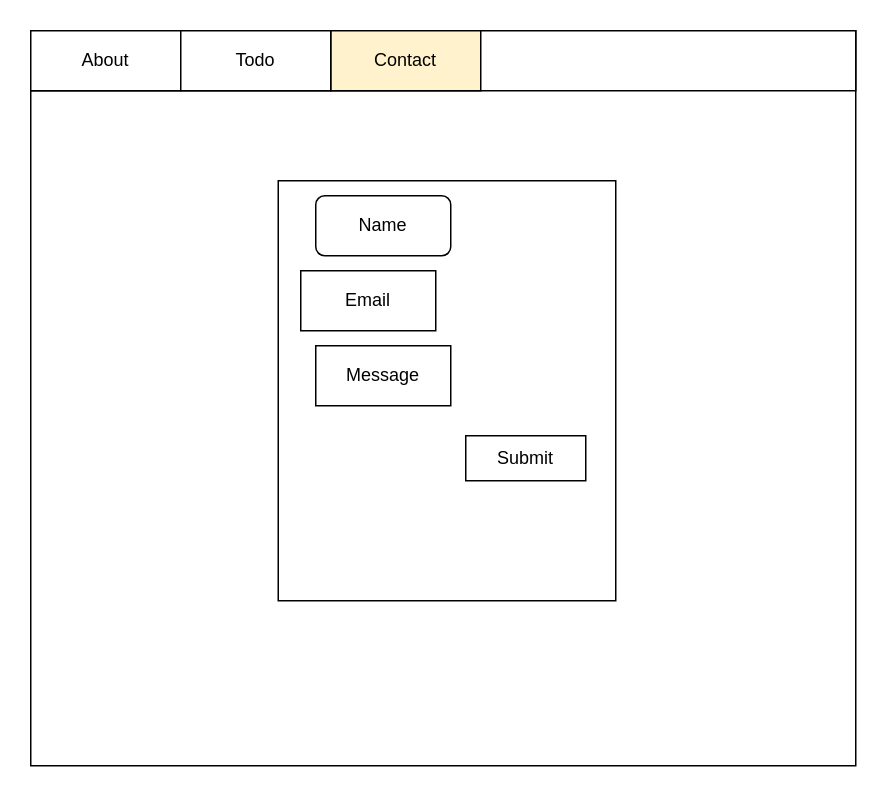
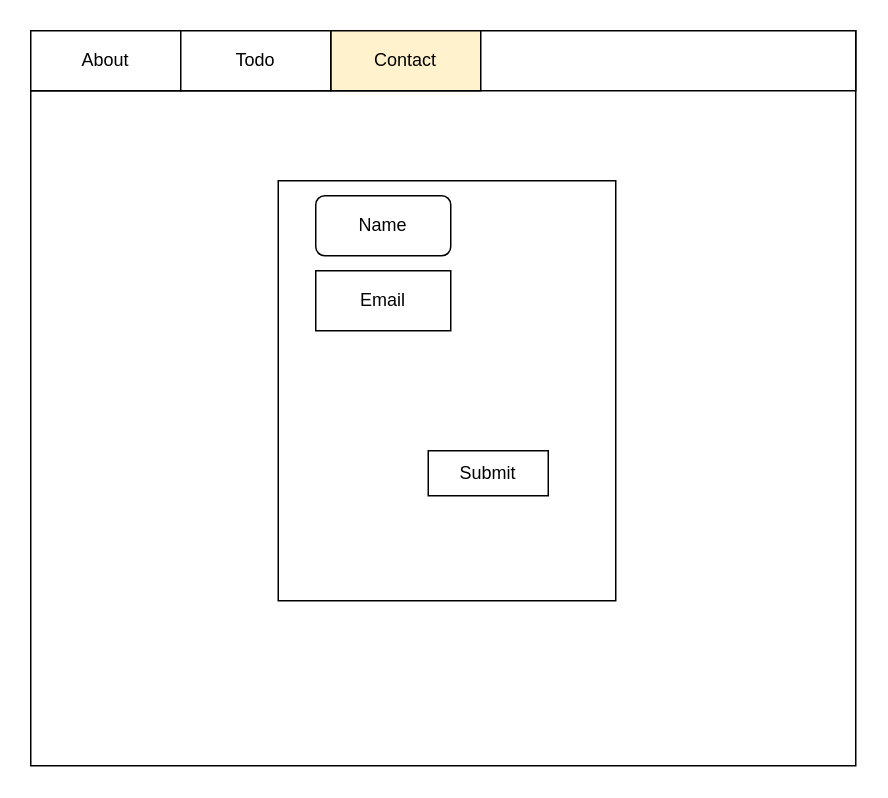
(368, 301) -> (383, 301)
(383, 376) -> none
(526, 458) -> (488, 473)
